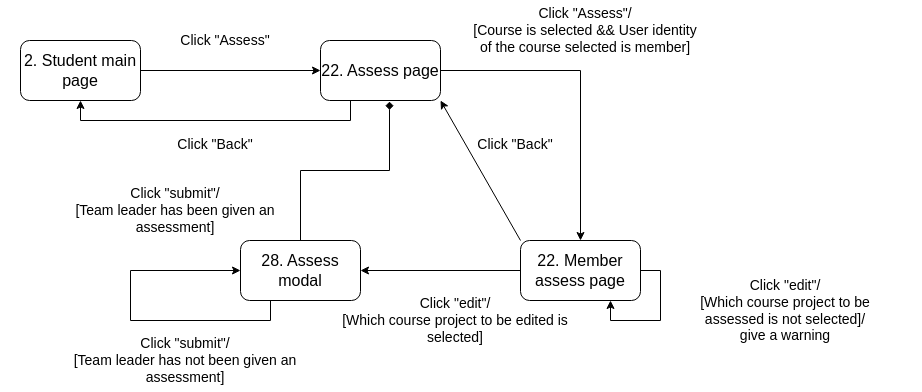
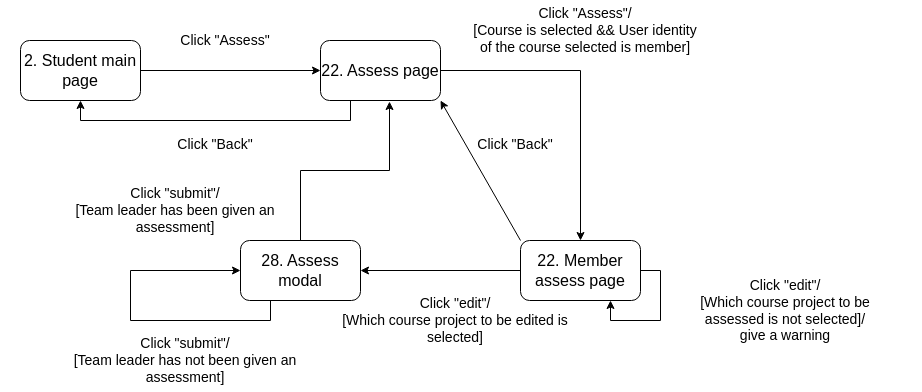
(390, 110) -> (390, 110)
